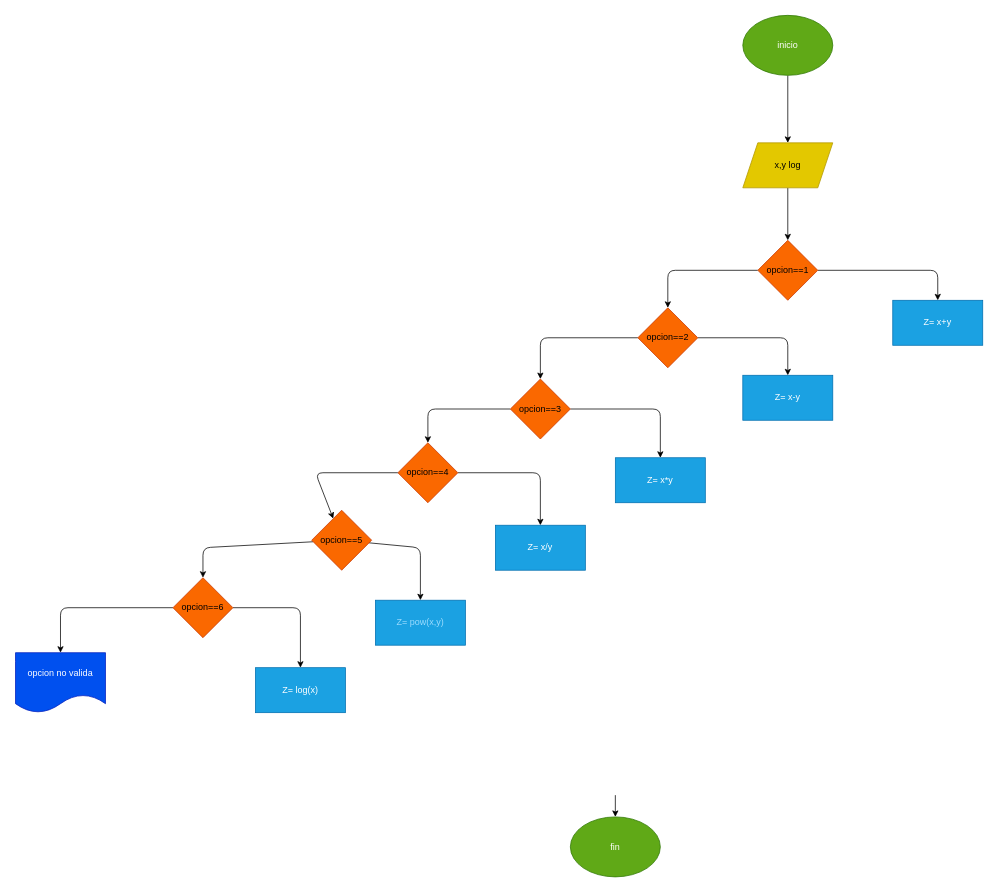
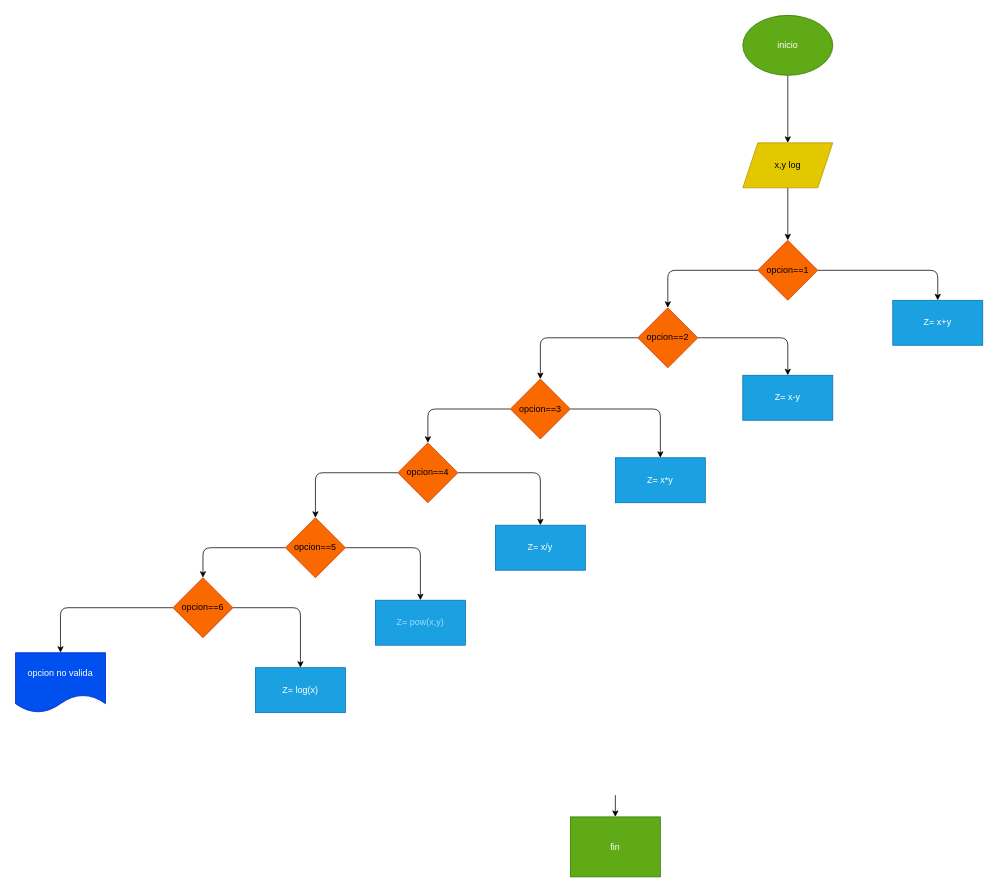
(342, 540) -> (315, 548)
(615, 847) -> (615, 847)
